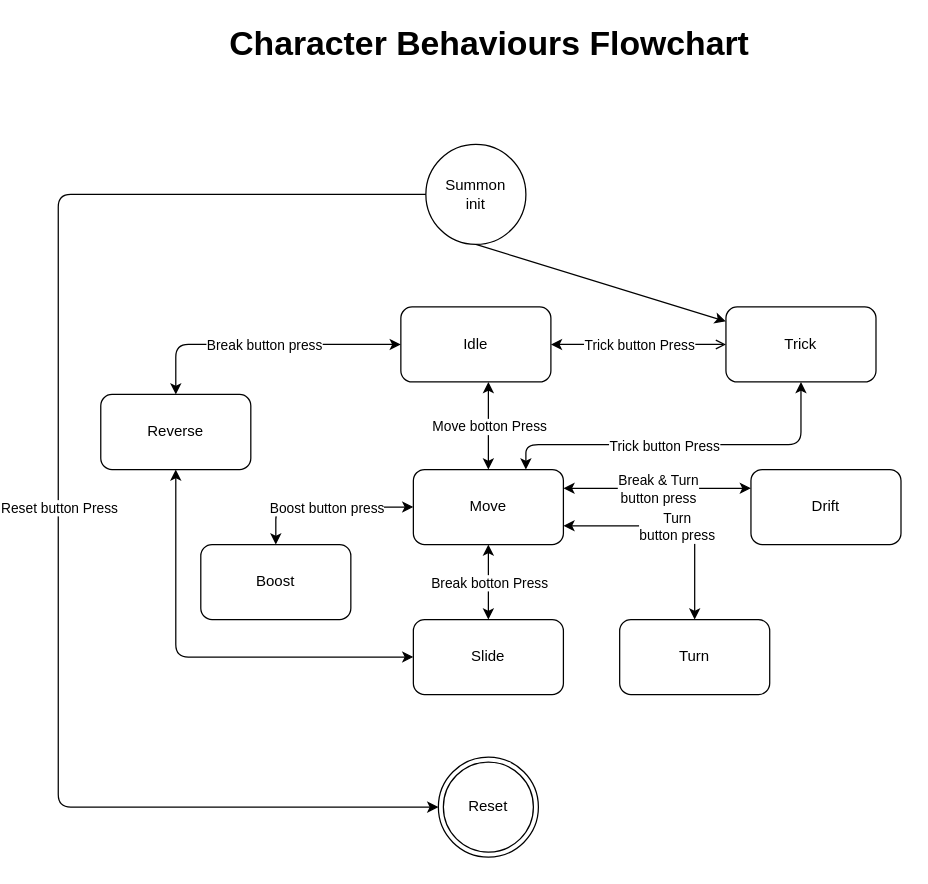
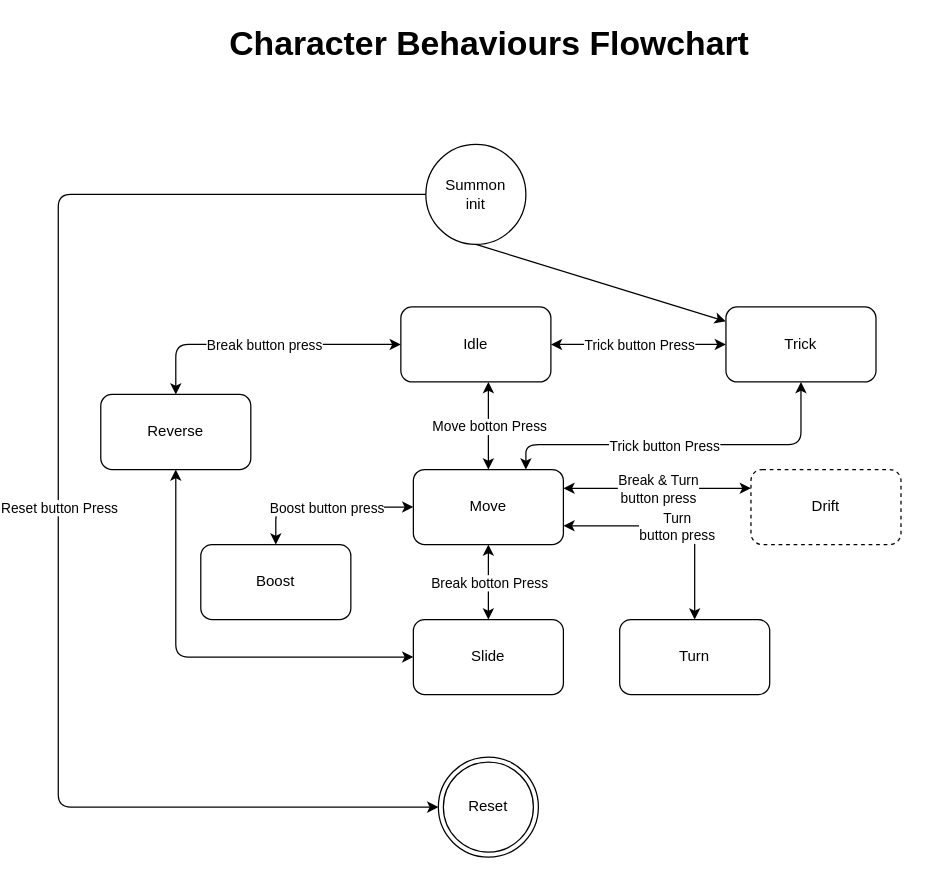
(718, 344) -> (716, 344)
(826, 507) -> (826, 507)
